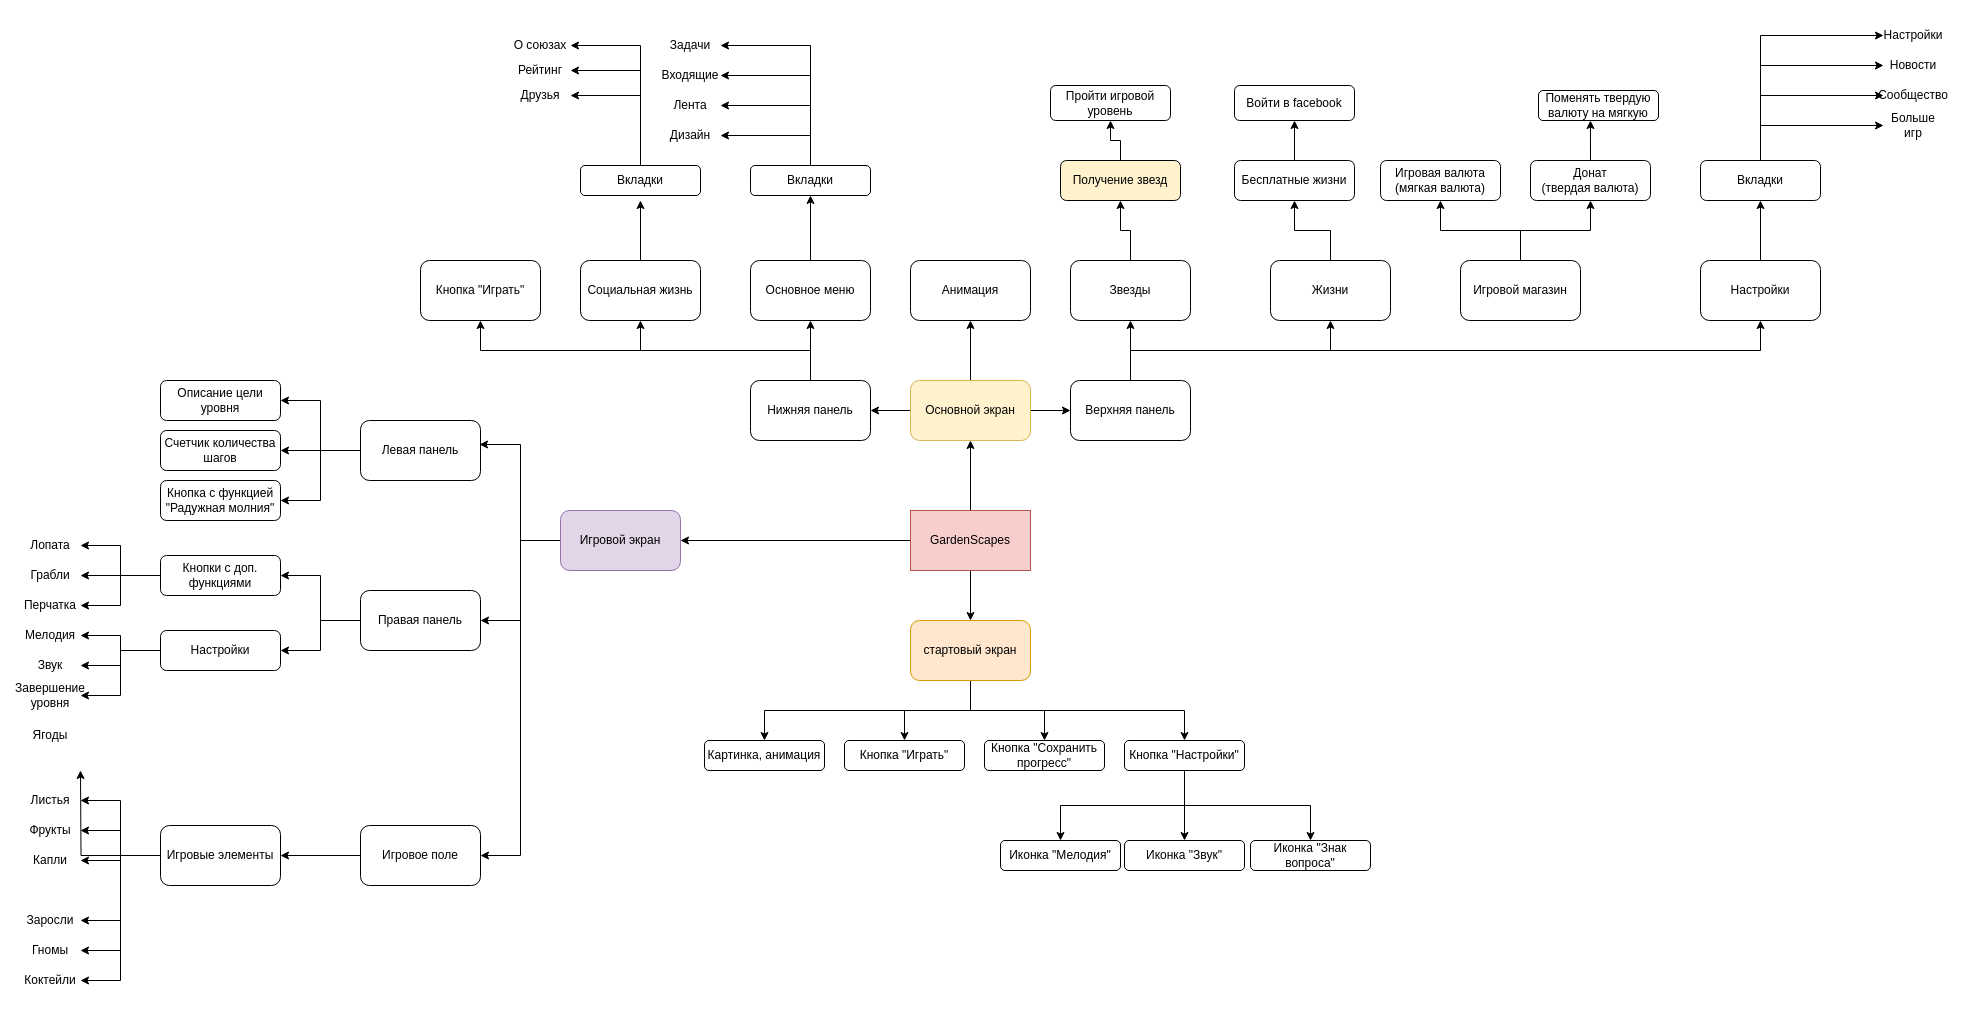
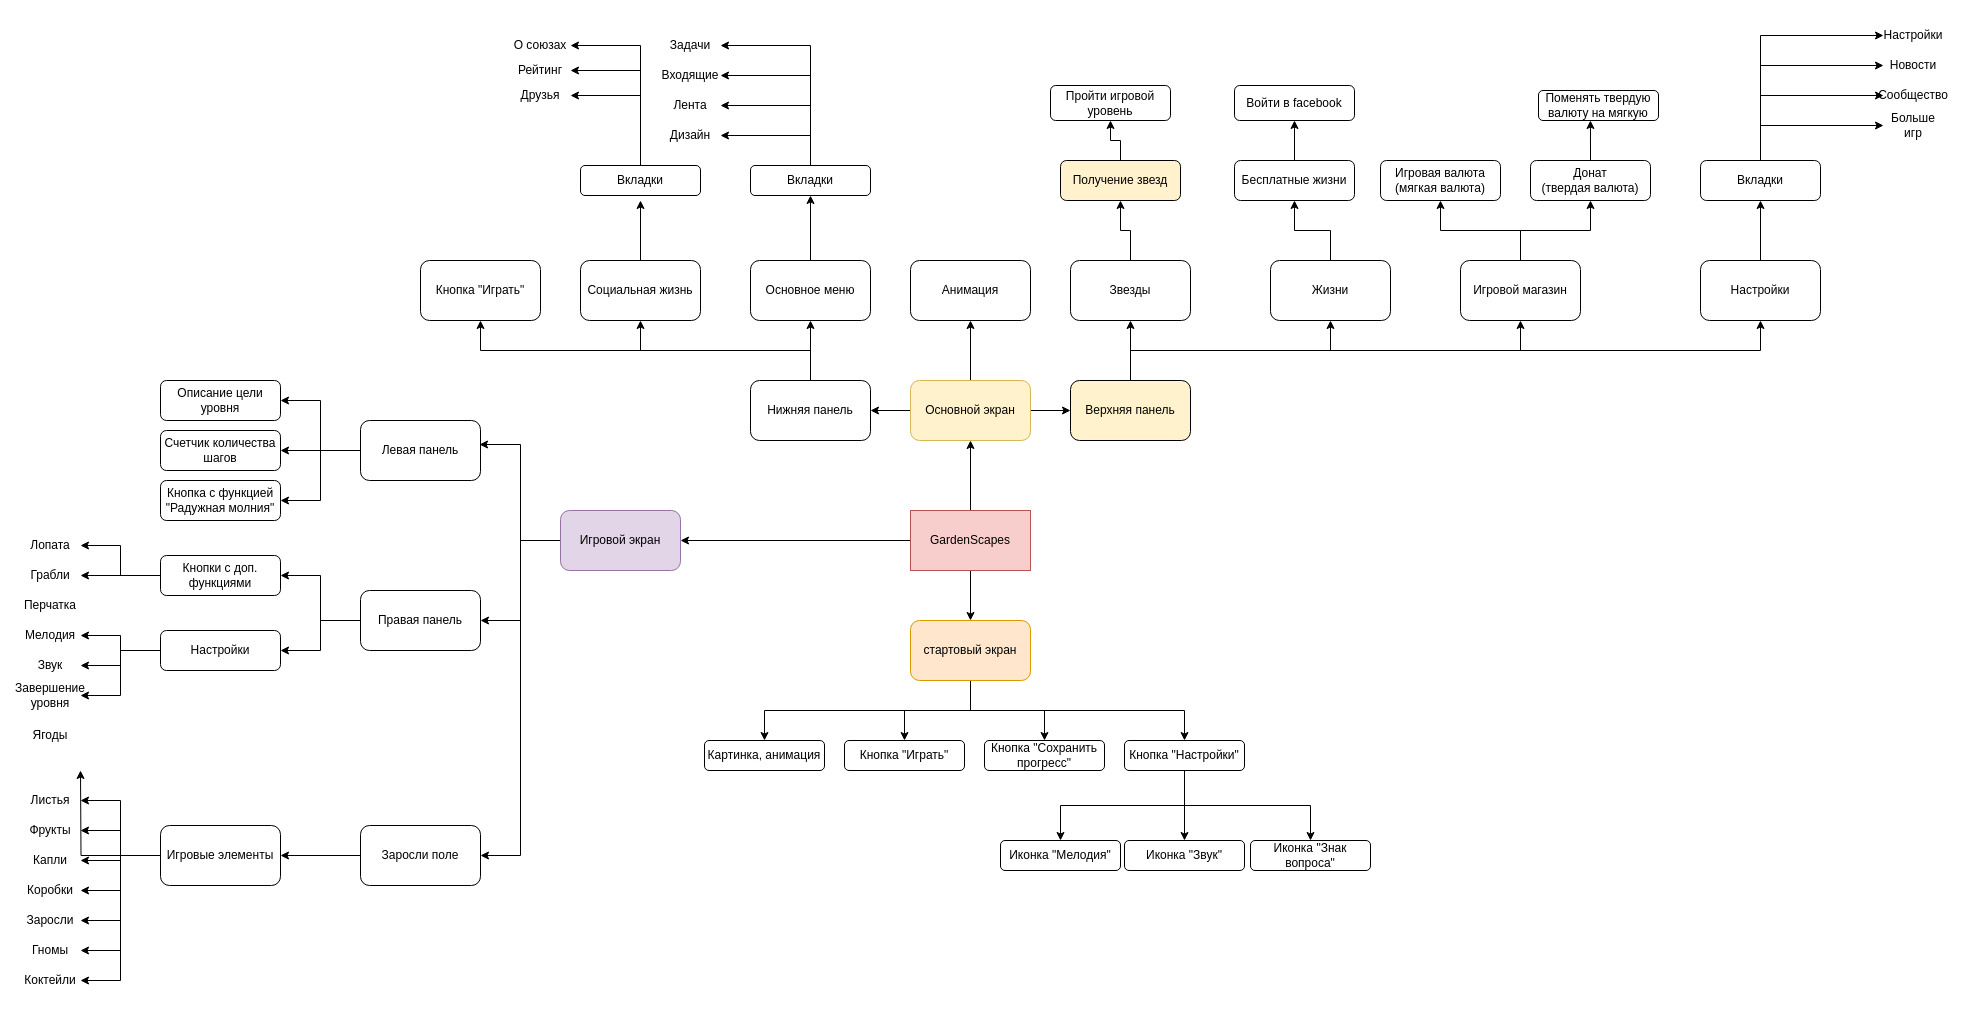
none -> (1521, 338)
(1131, 411) -> (1131, 411)
(118, 606) -> none
(421, 856) -> (421, 856)
none -> (51, 891)
none -> (103, 891)
